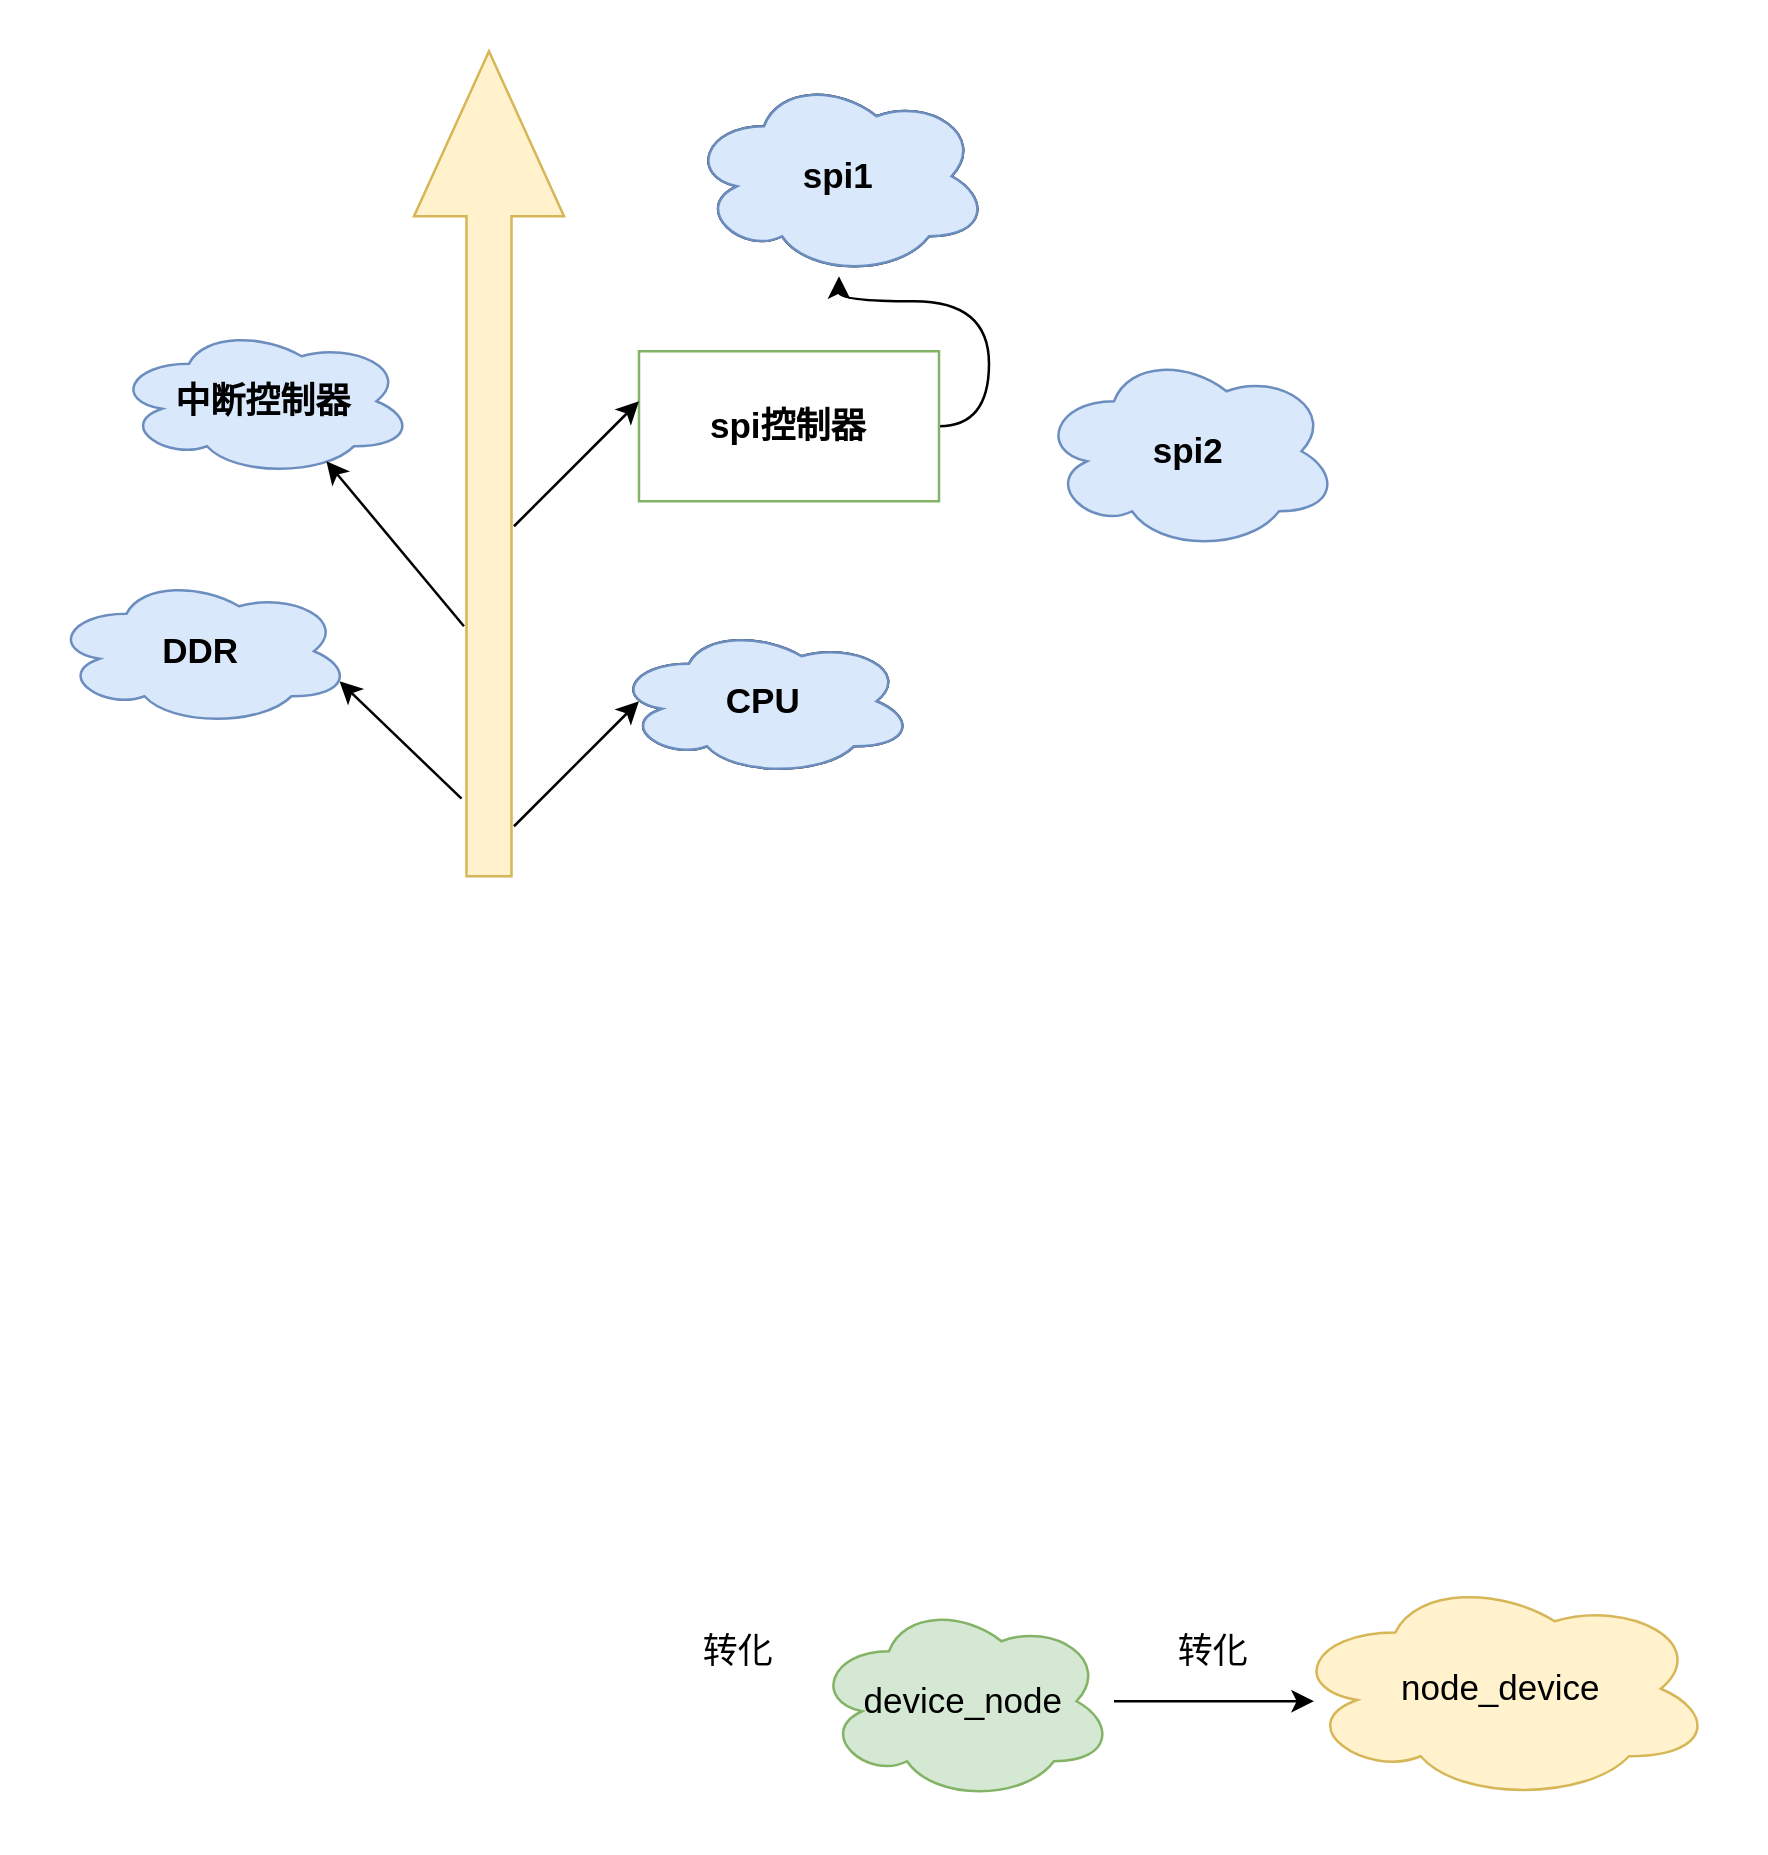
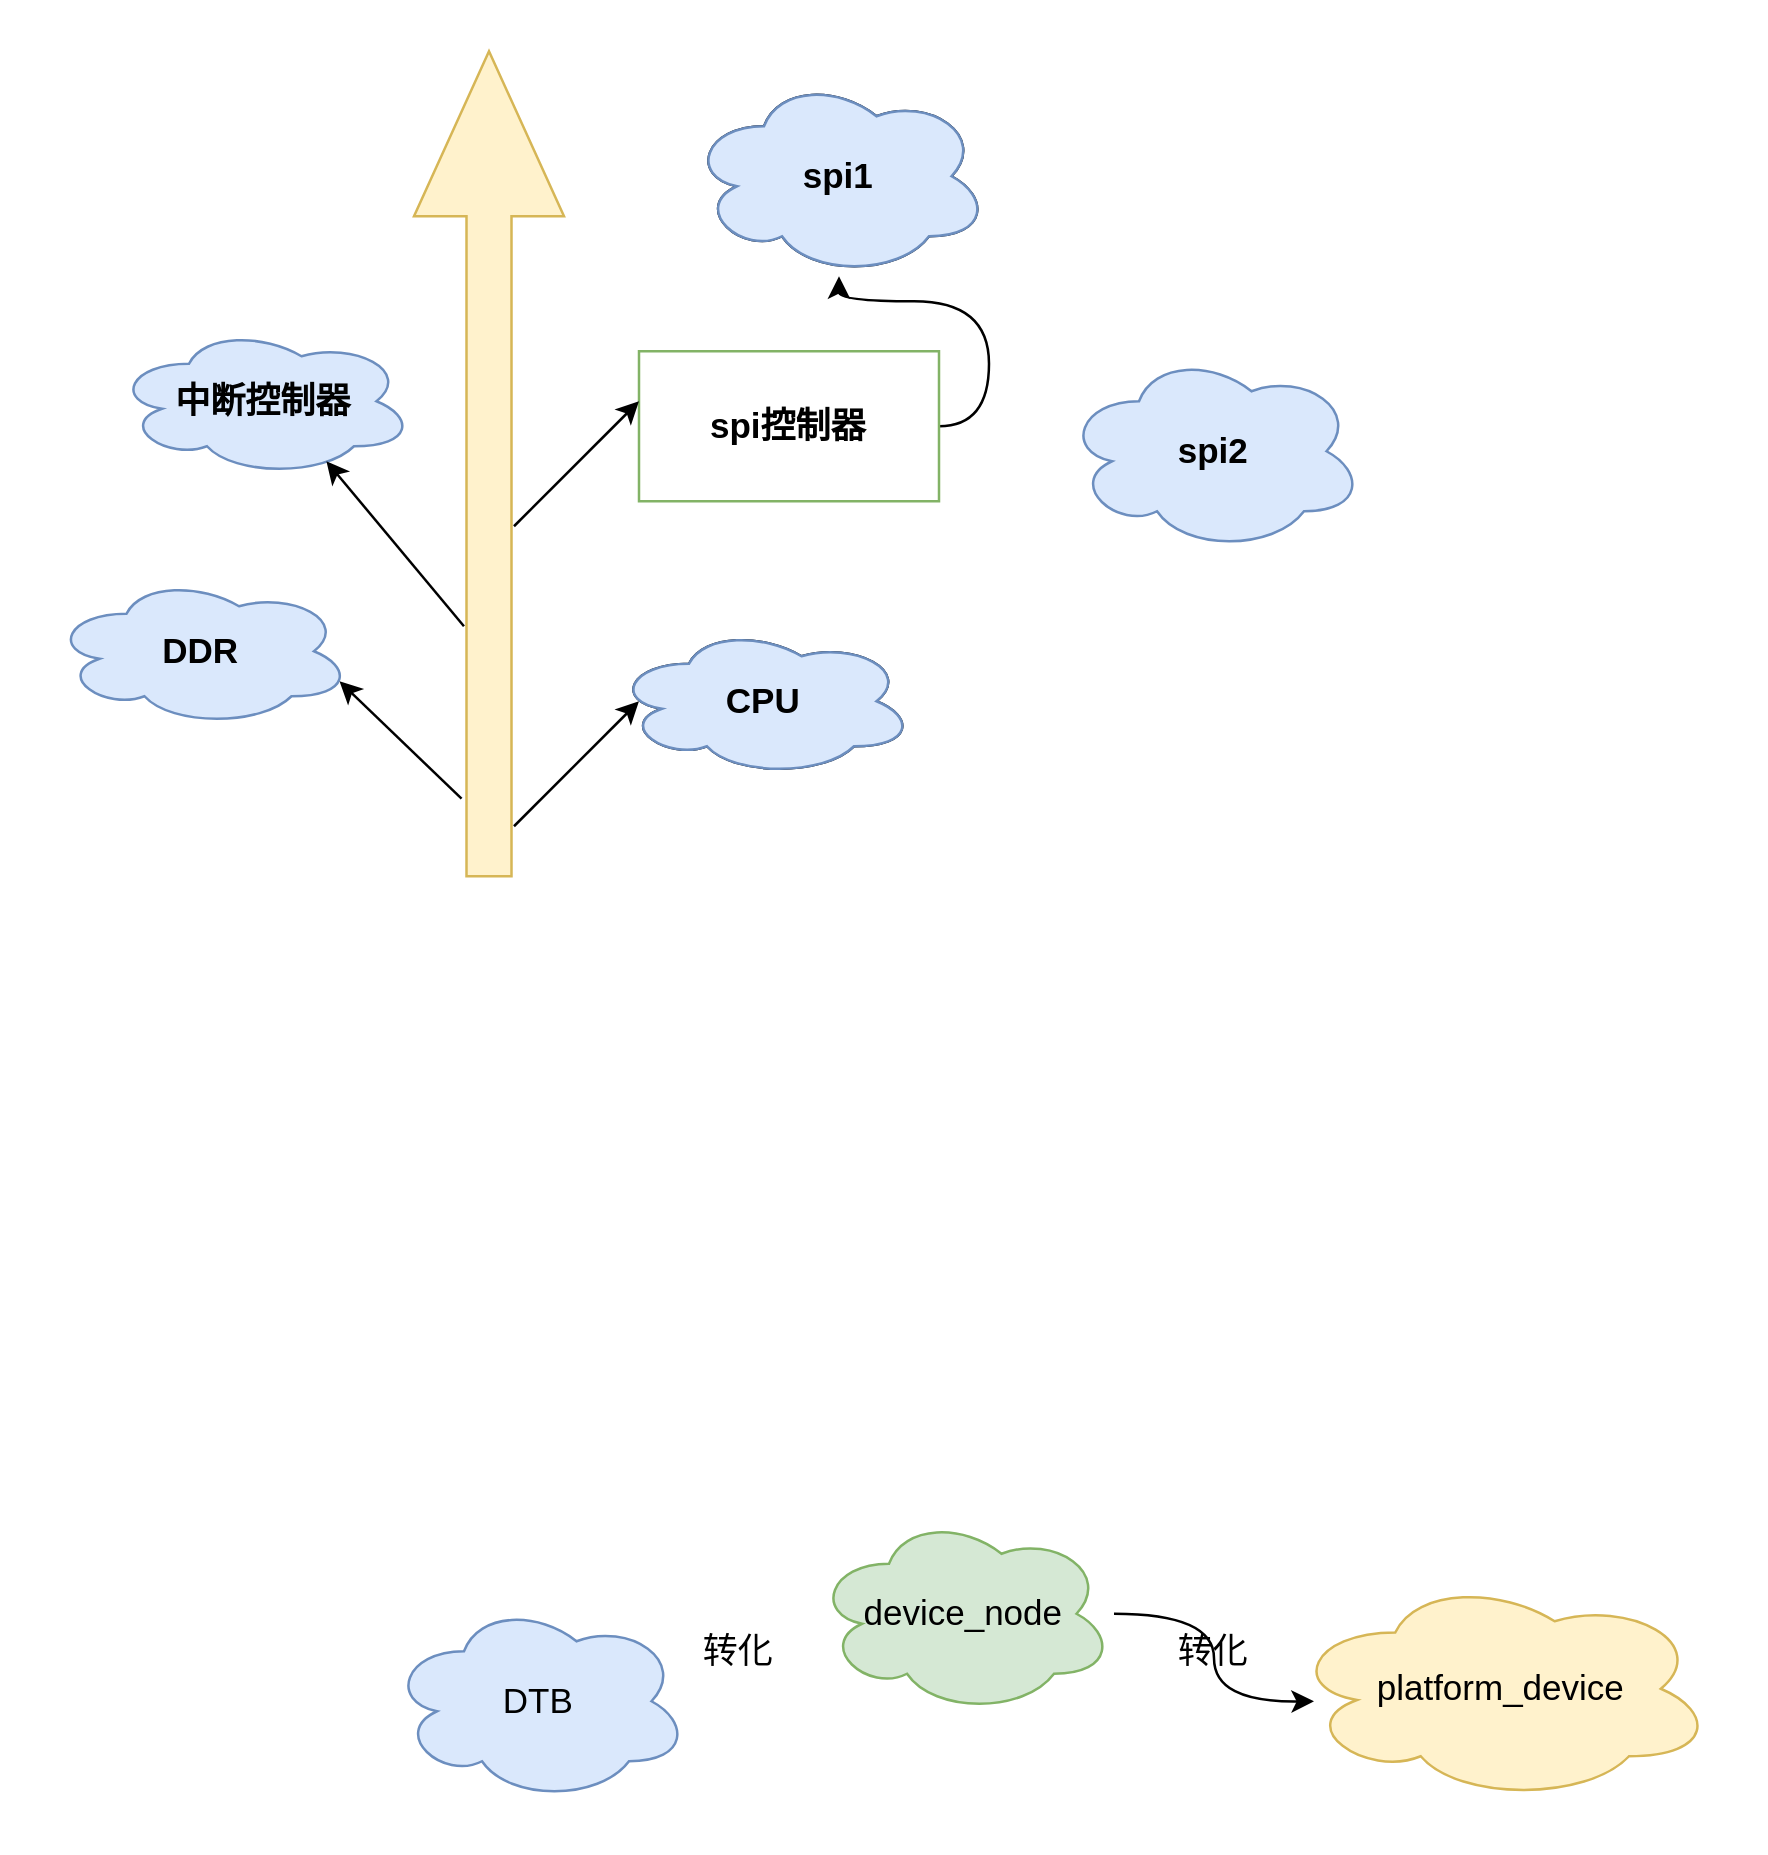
(1189, 451) -> (1214, 451)
(1501, 1689) -> (1501, 1689)
none -> (539, 1701)
(964, 1701) -> (964, 1614)
